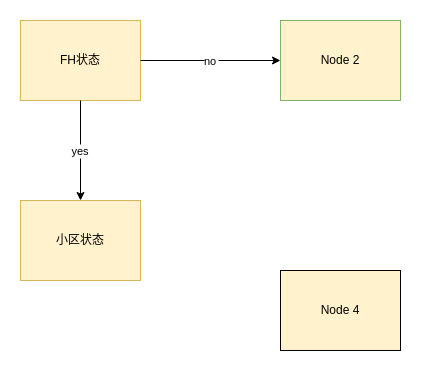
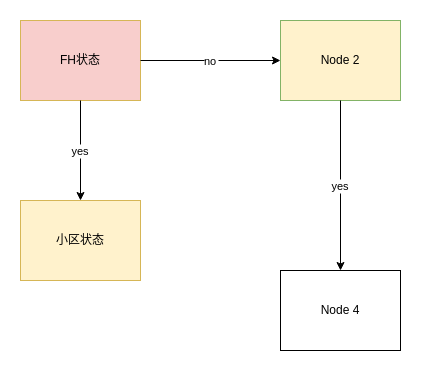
(81, 61) -> (81, 61)
none -> (341, 182)
(341, 311) -> (341, 311)
